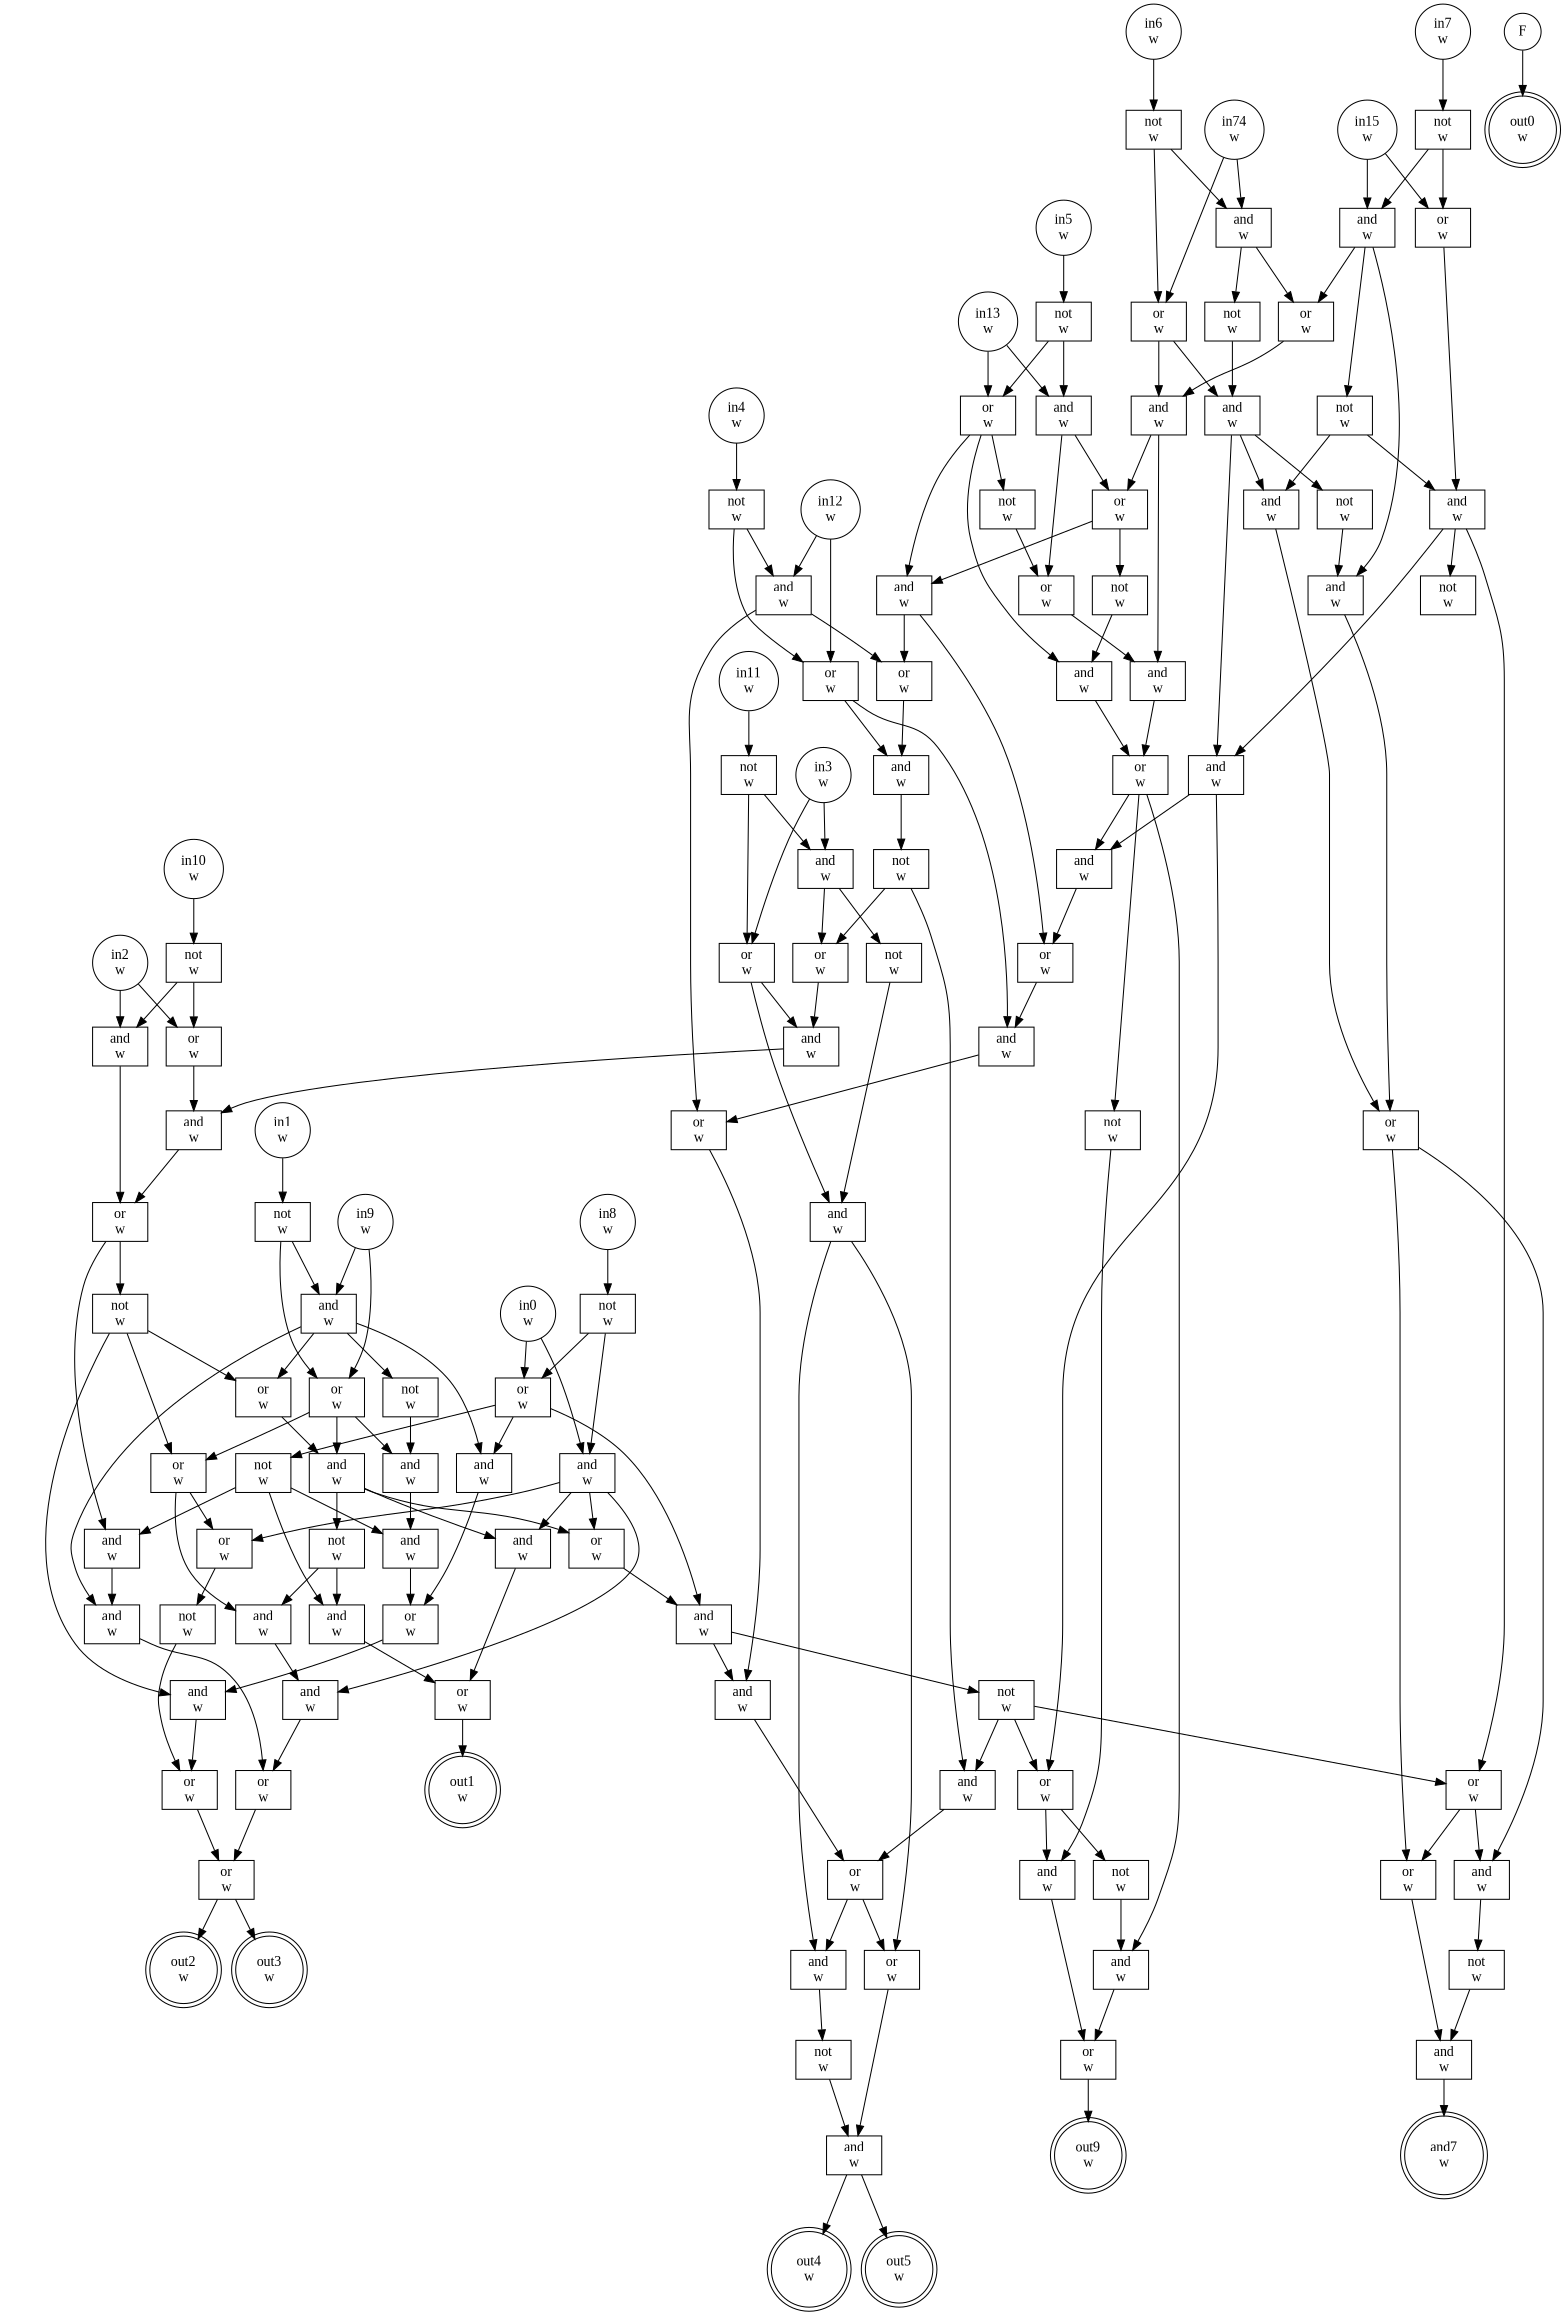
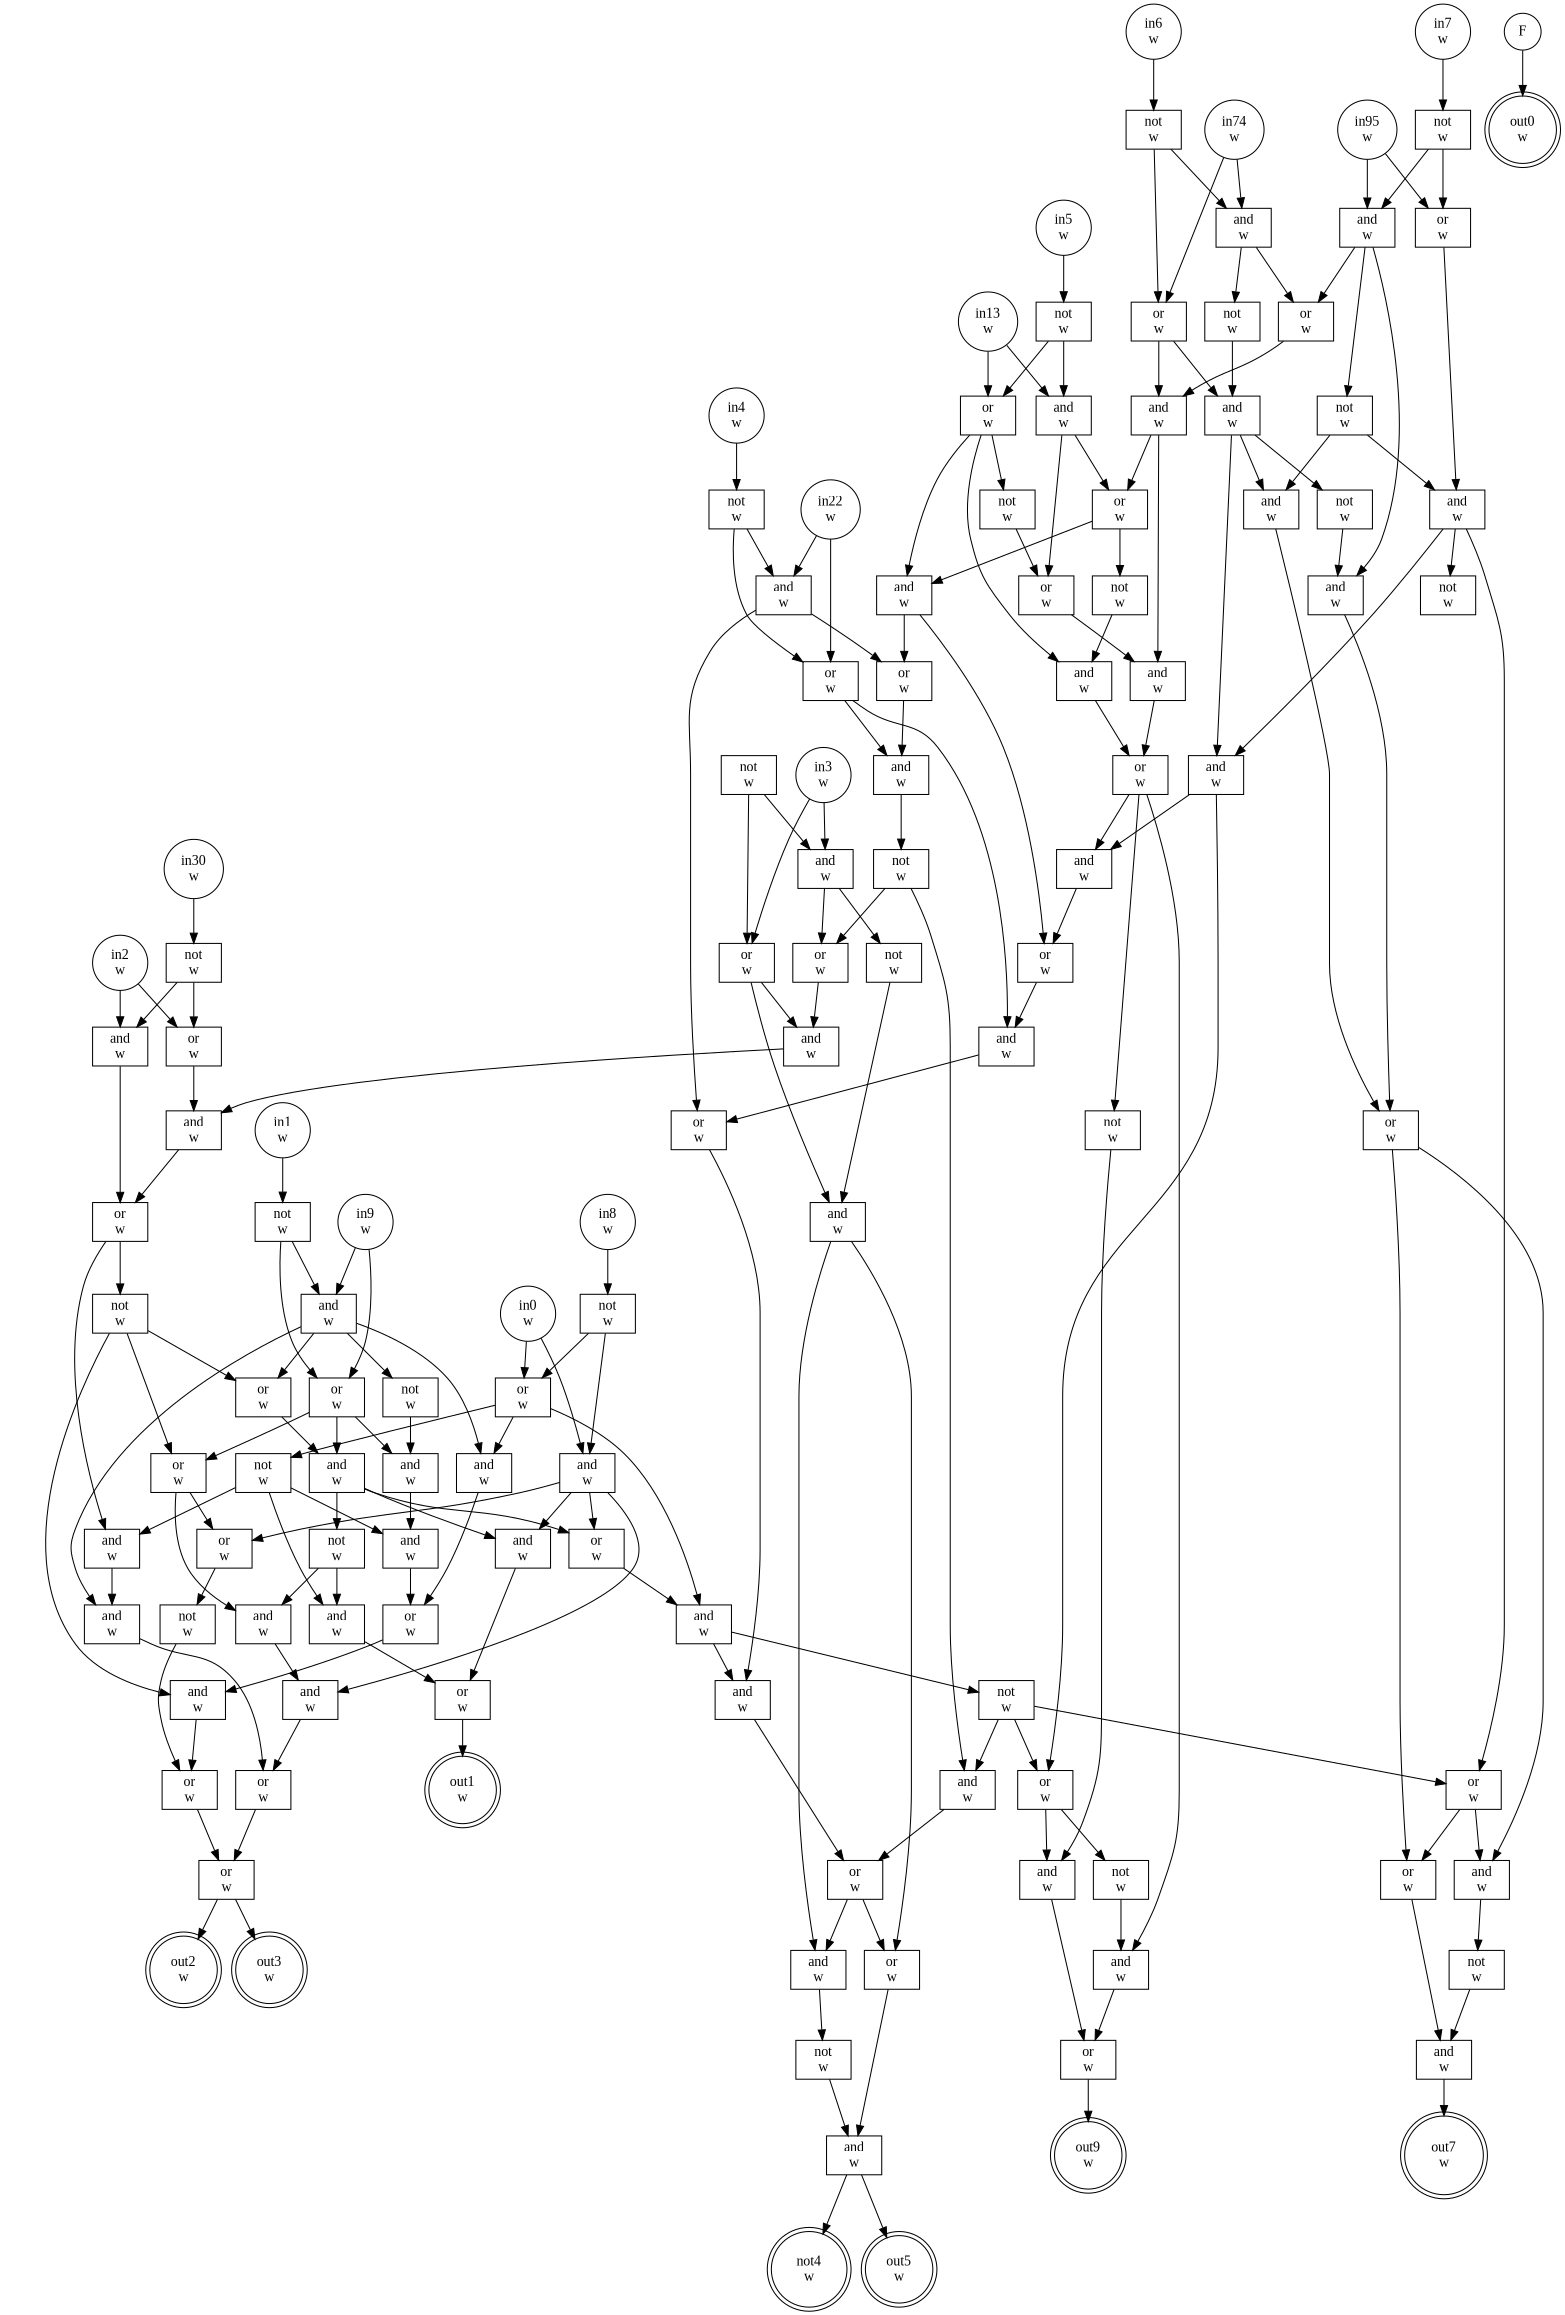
(1367, 130) -> (1367, 130)
(831, 509) -> (831, 509)
(749, 681) -> none
(194, 869) -> (194, 869)
(1444, 2155) -> (1444, 2155)
(809, 2269) -> (809, 2269)
